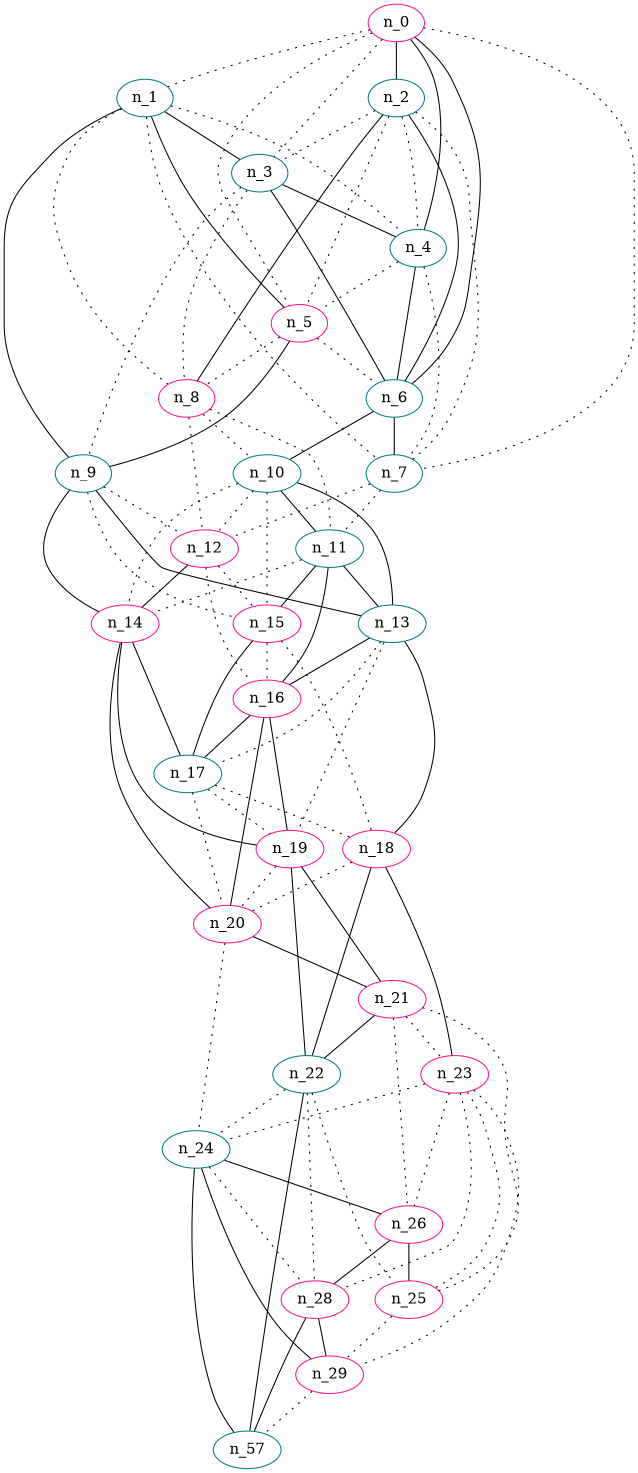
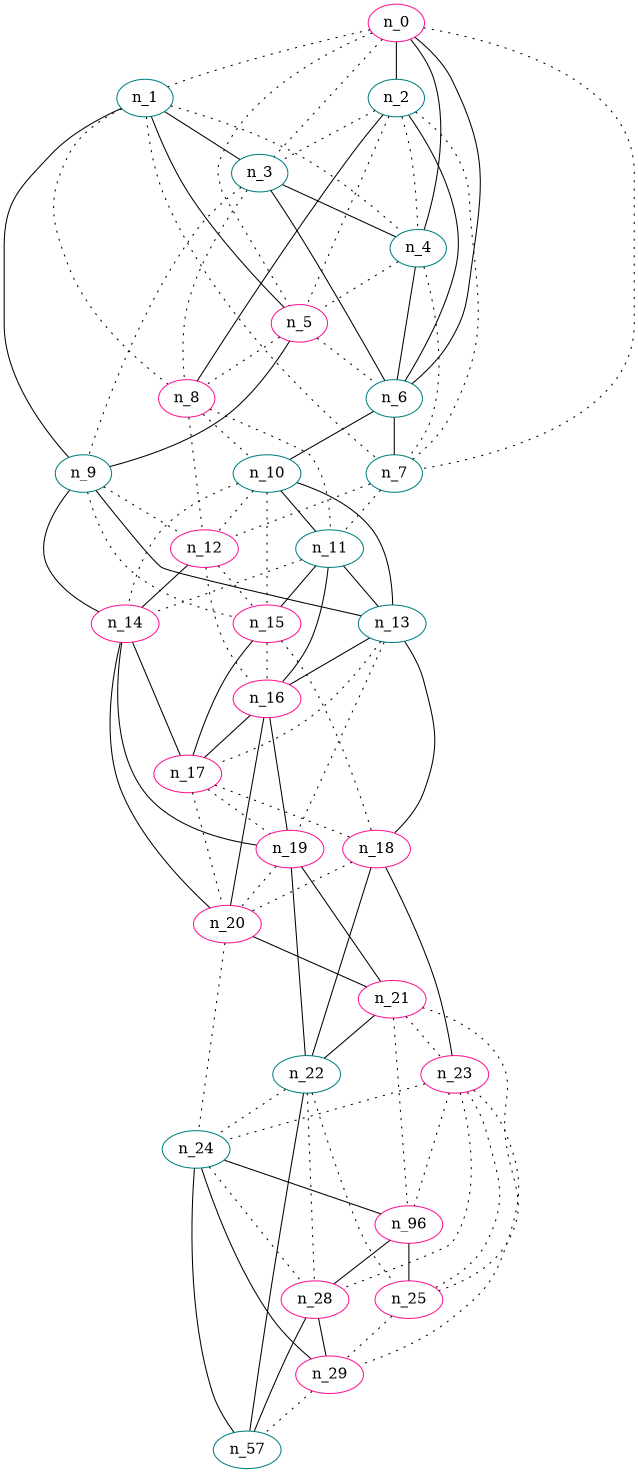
(188, 774) -> (188, 774)
(409, 1225) -> (409, 1225)
